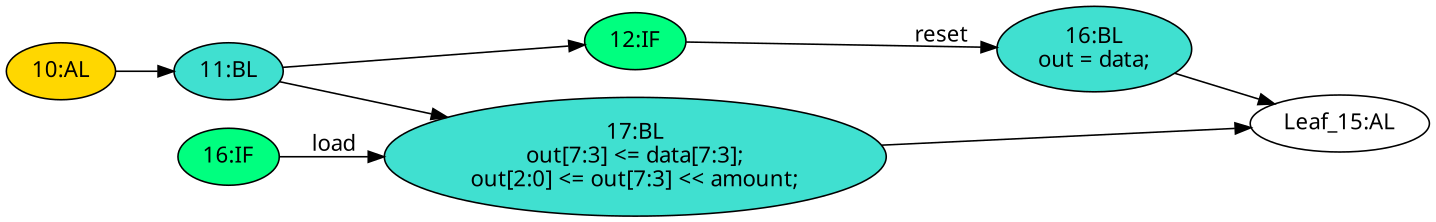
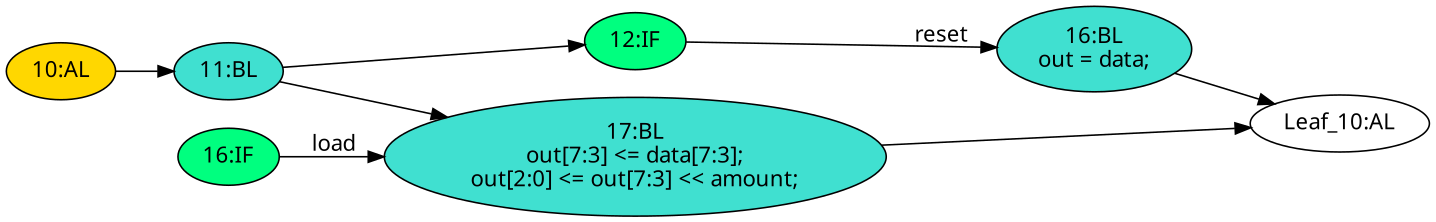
(1340, 124) -> (1340, 124)
